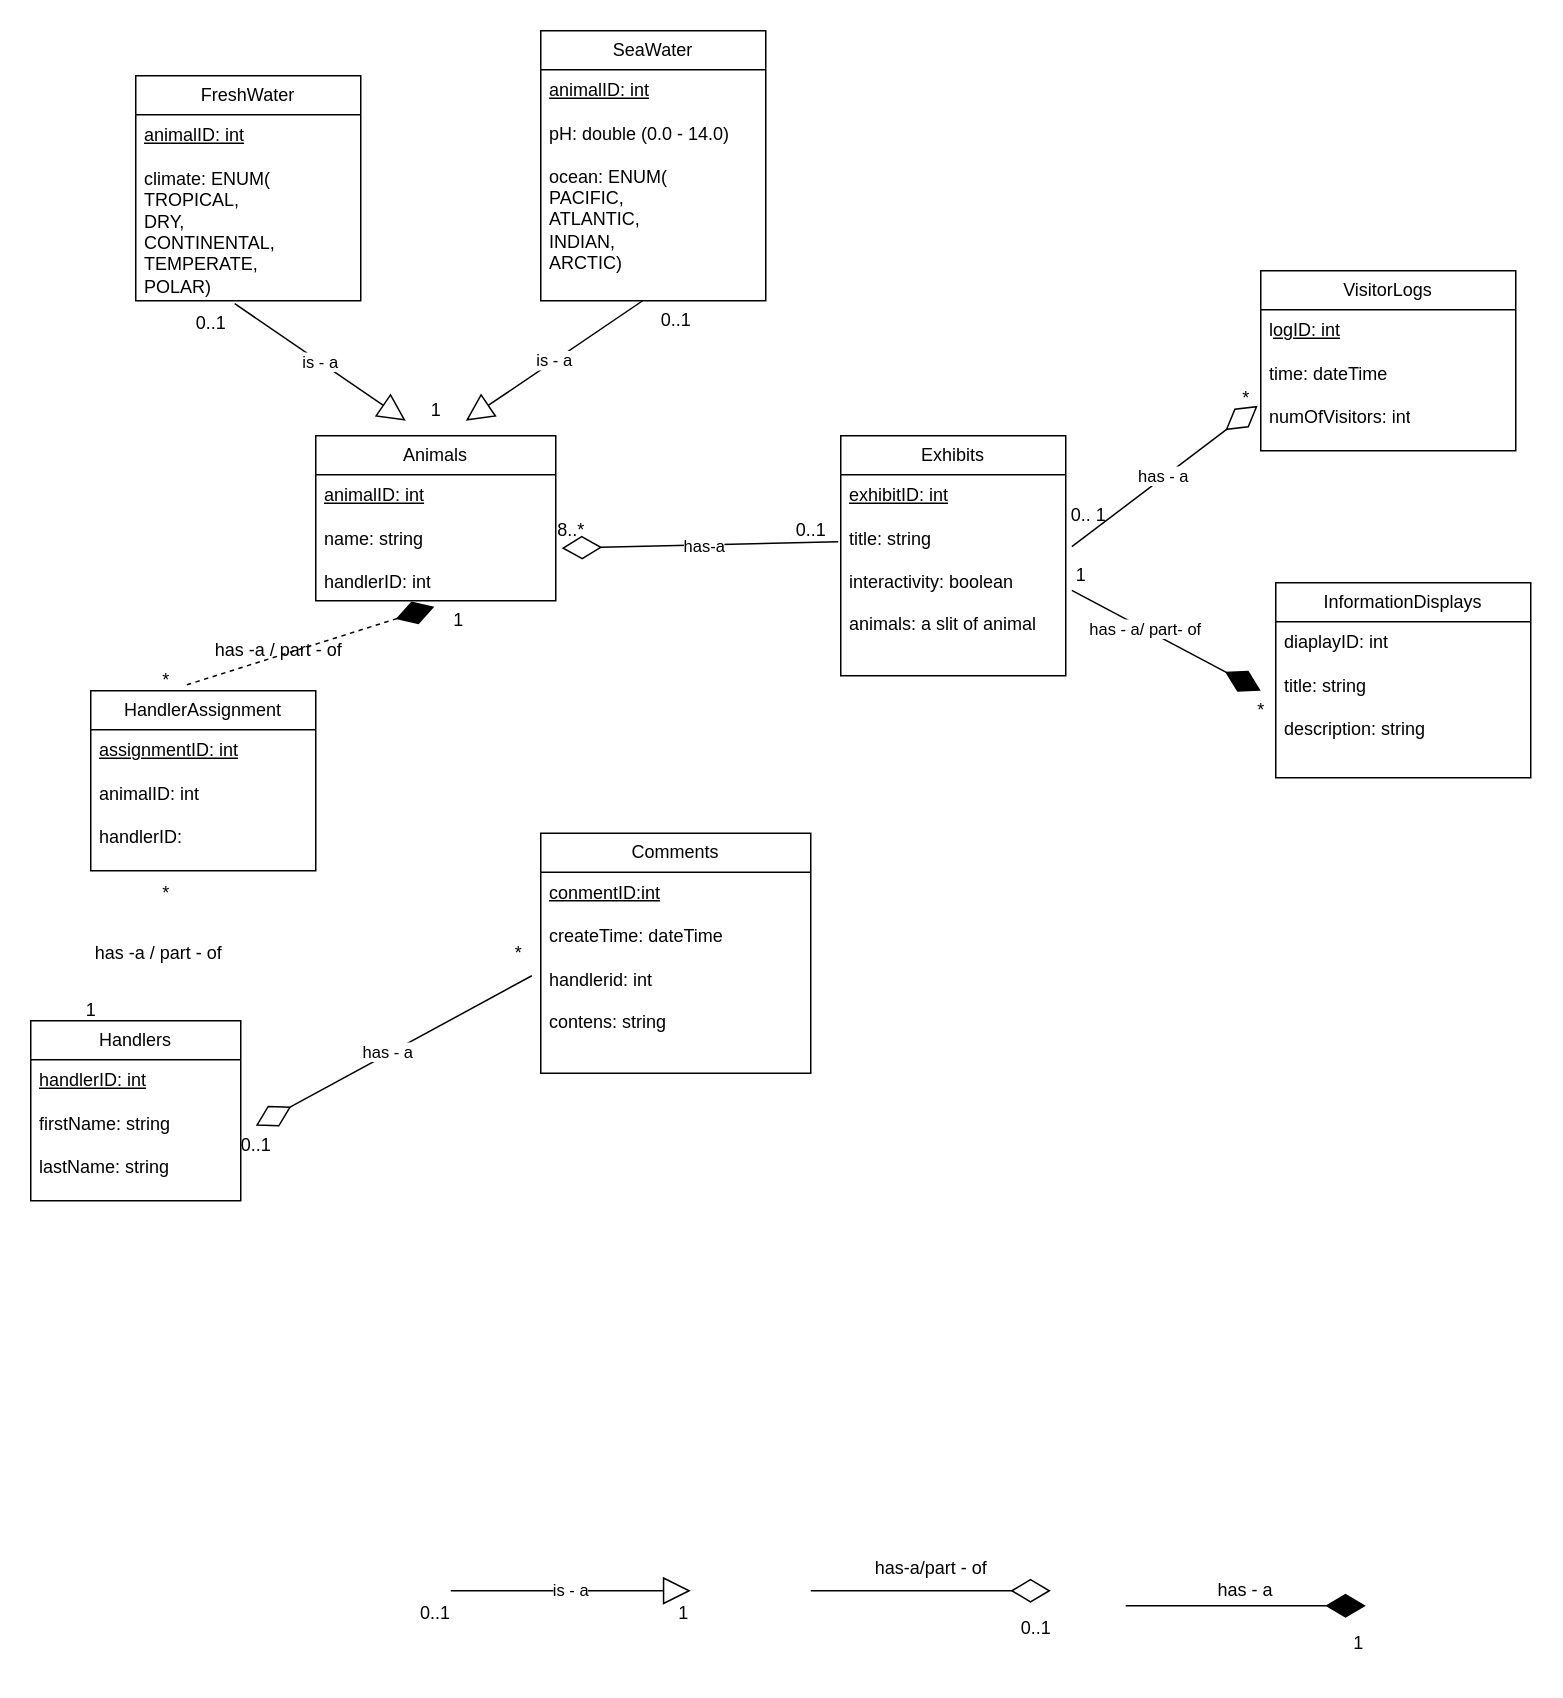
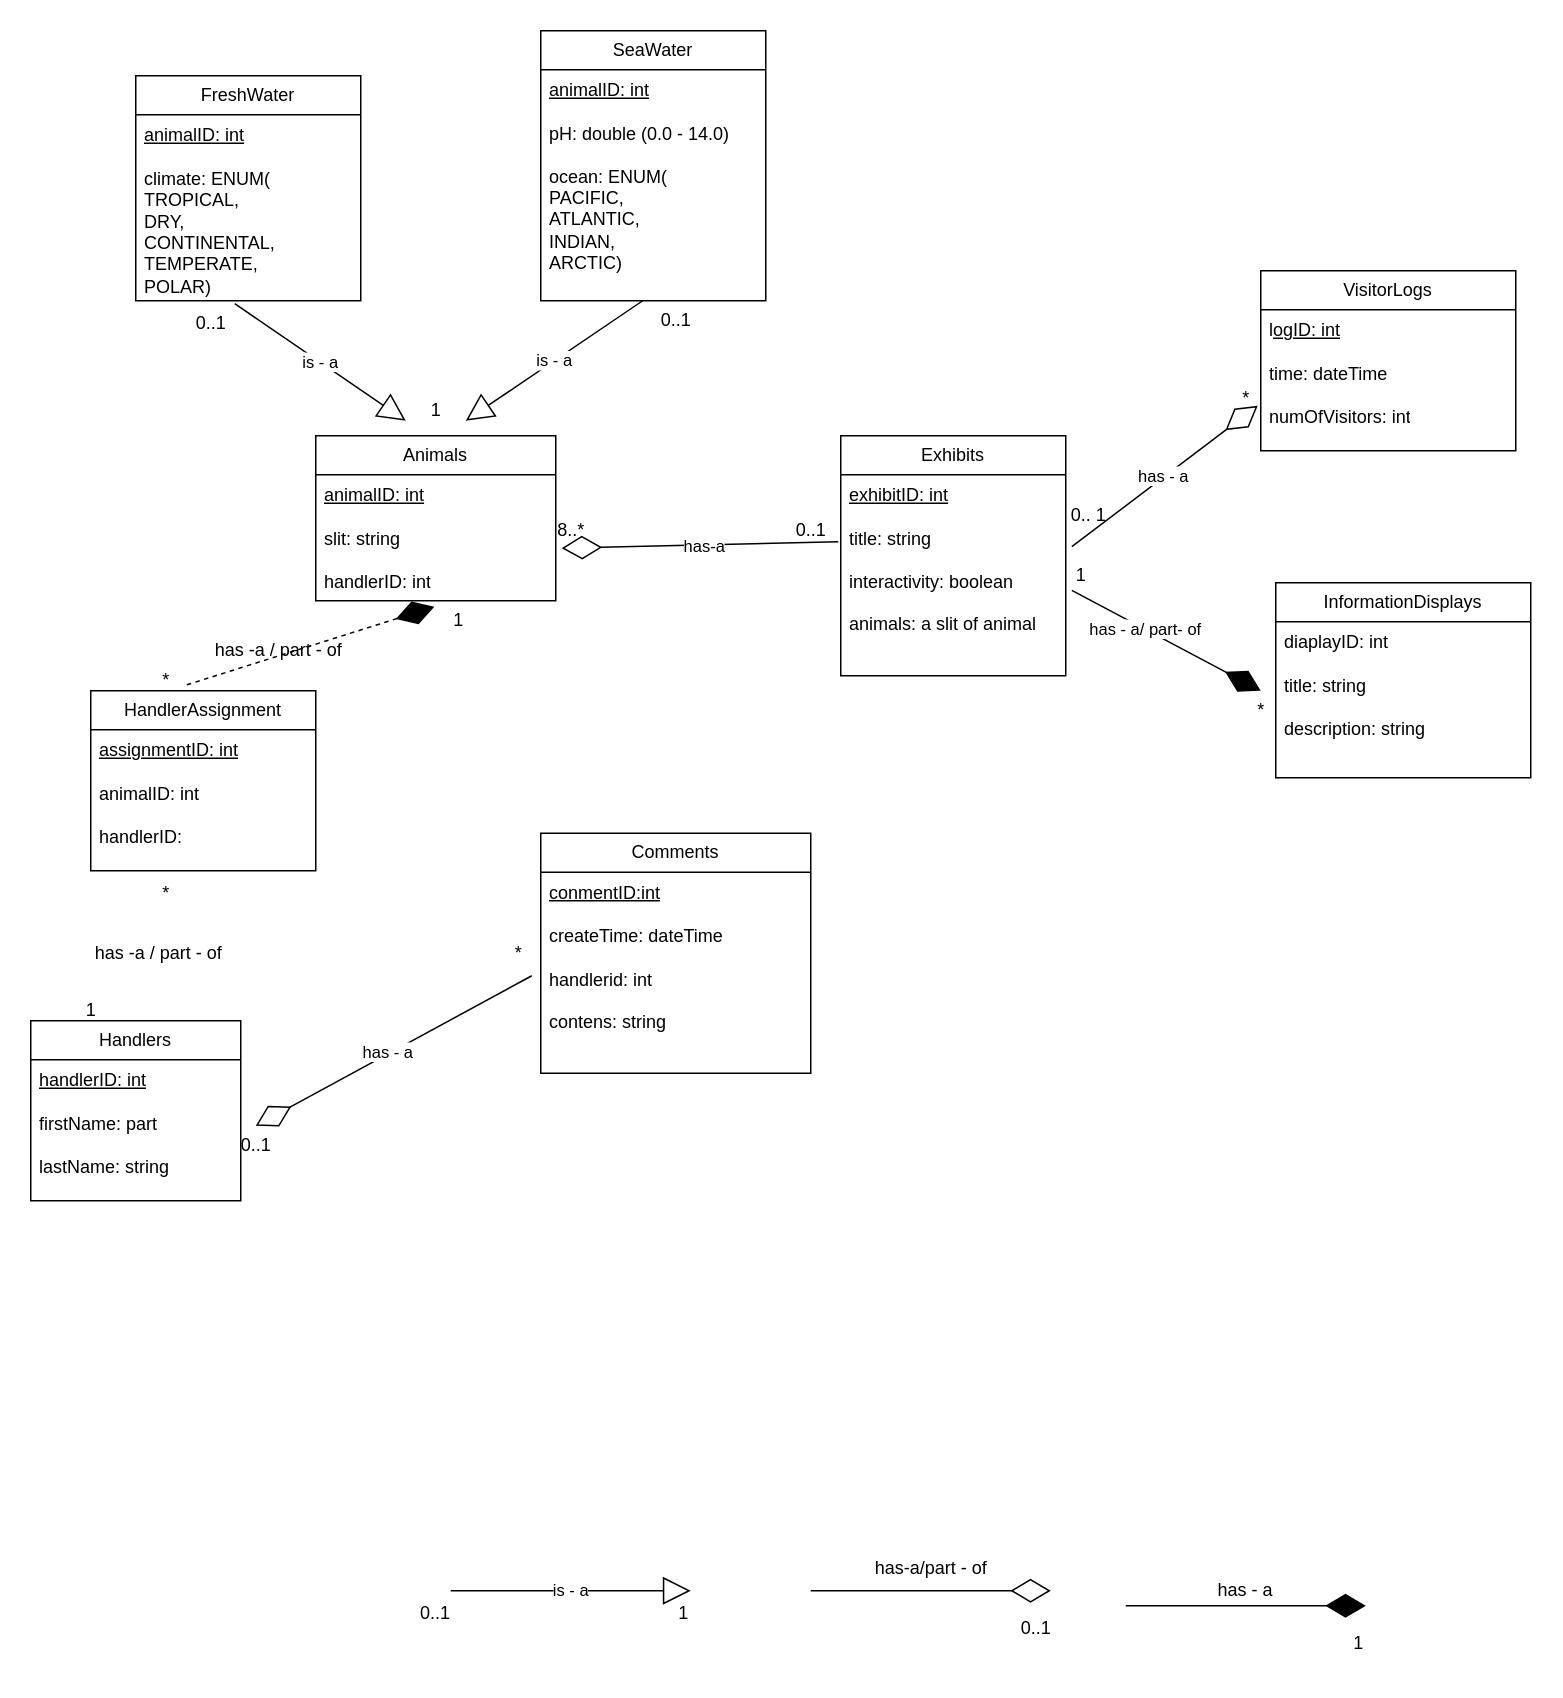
(386, 518) -> (386, 518)
(116, 1103) -> (111, 1103)
